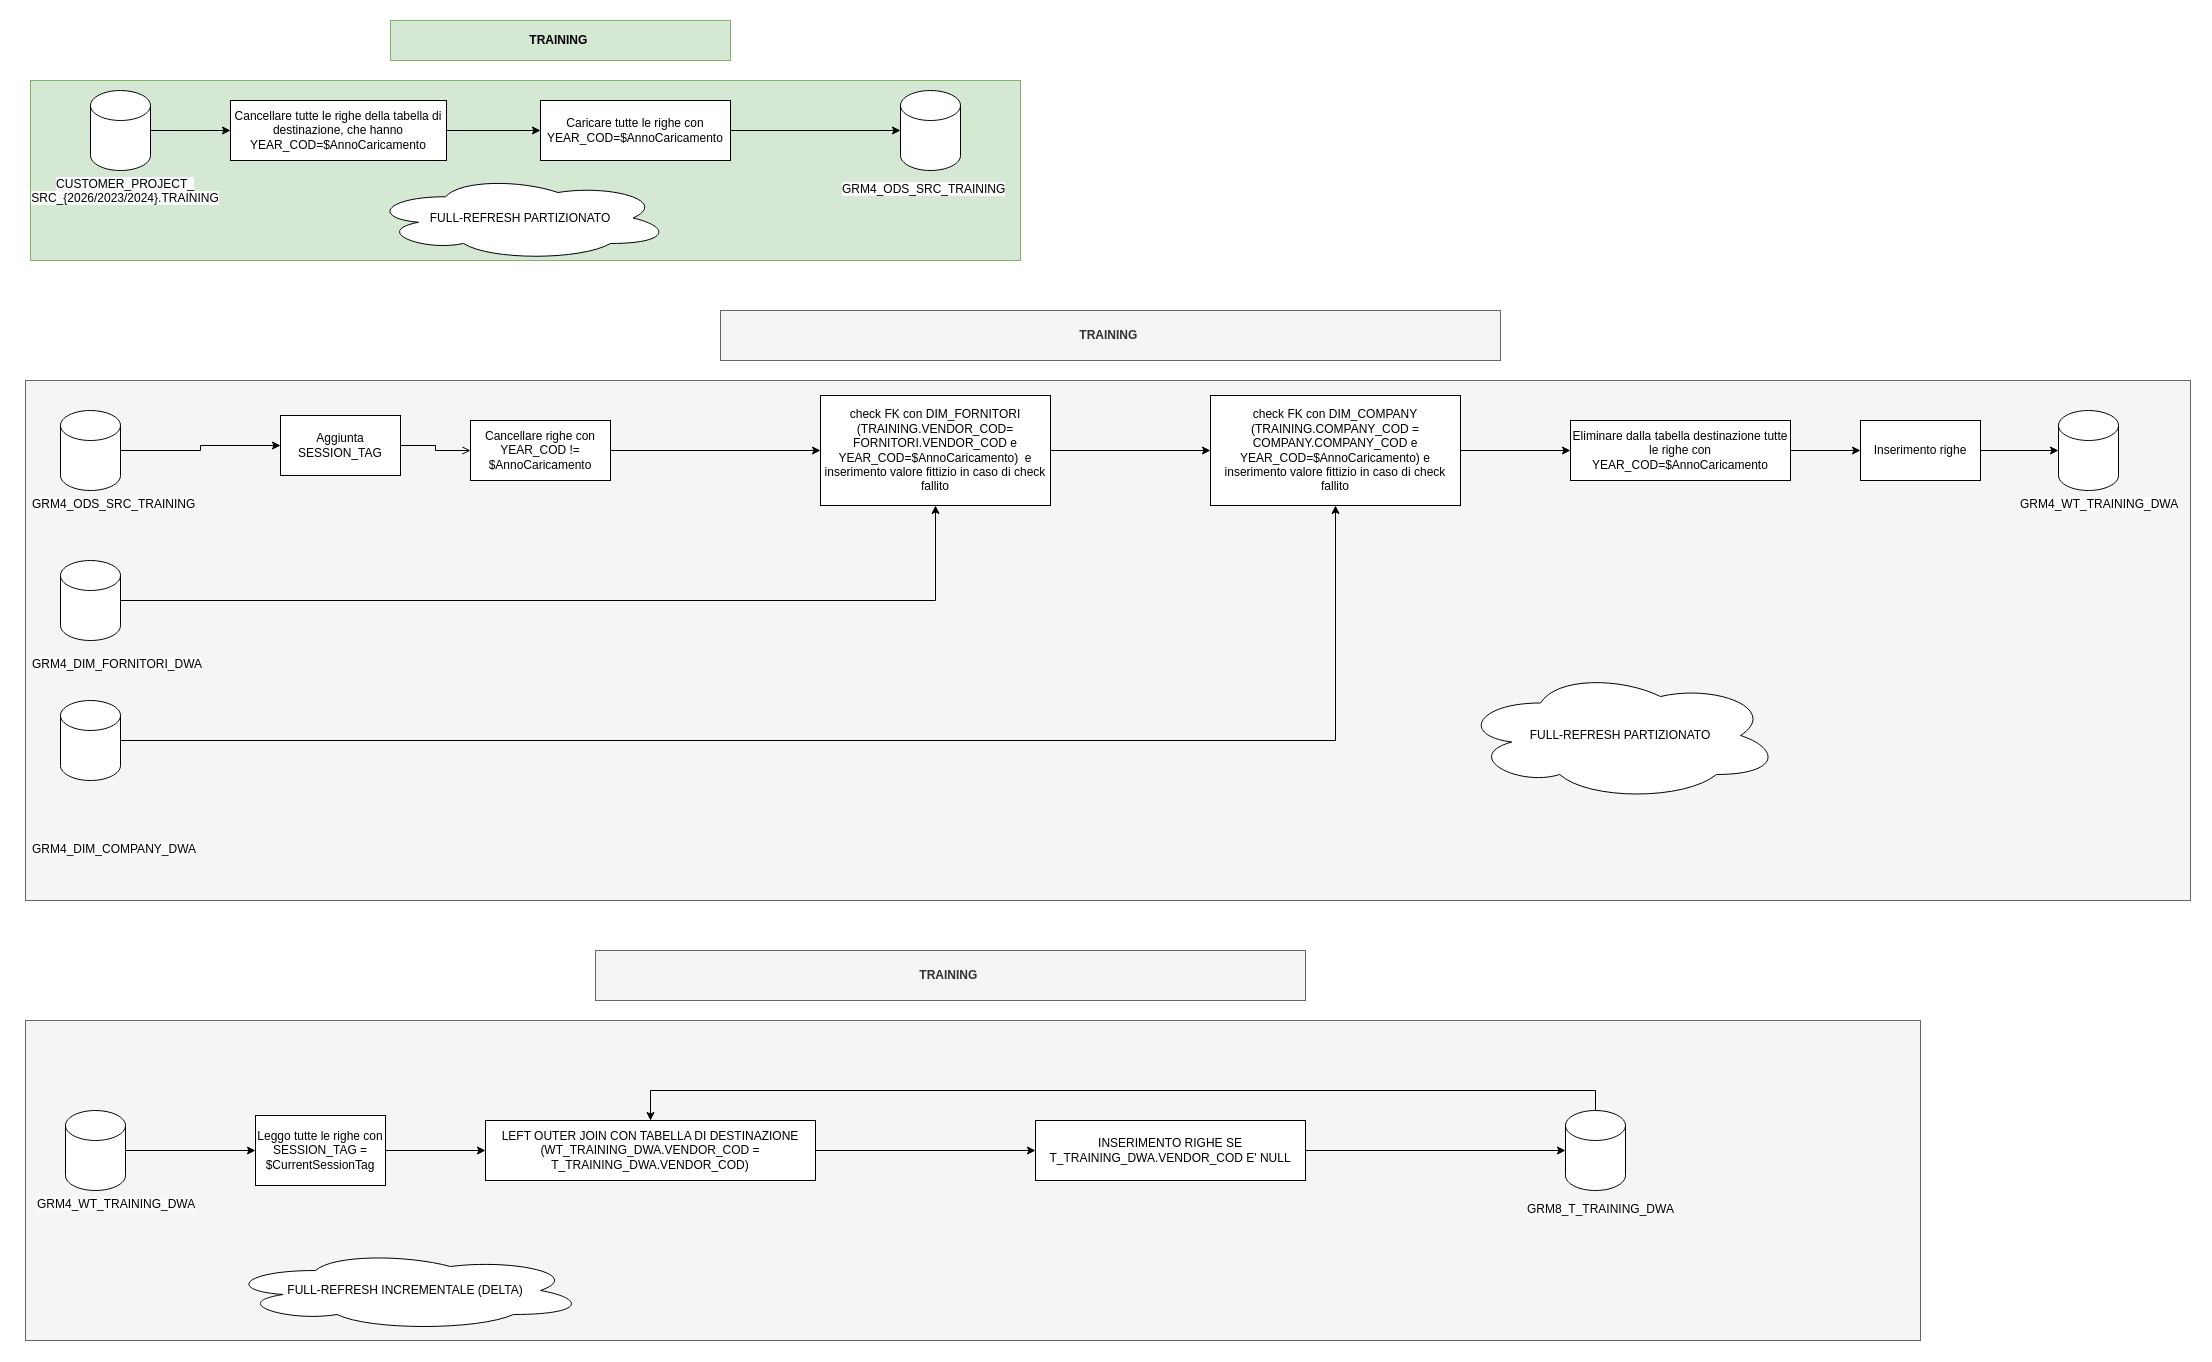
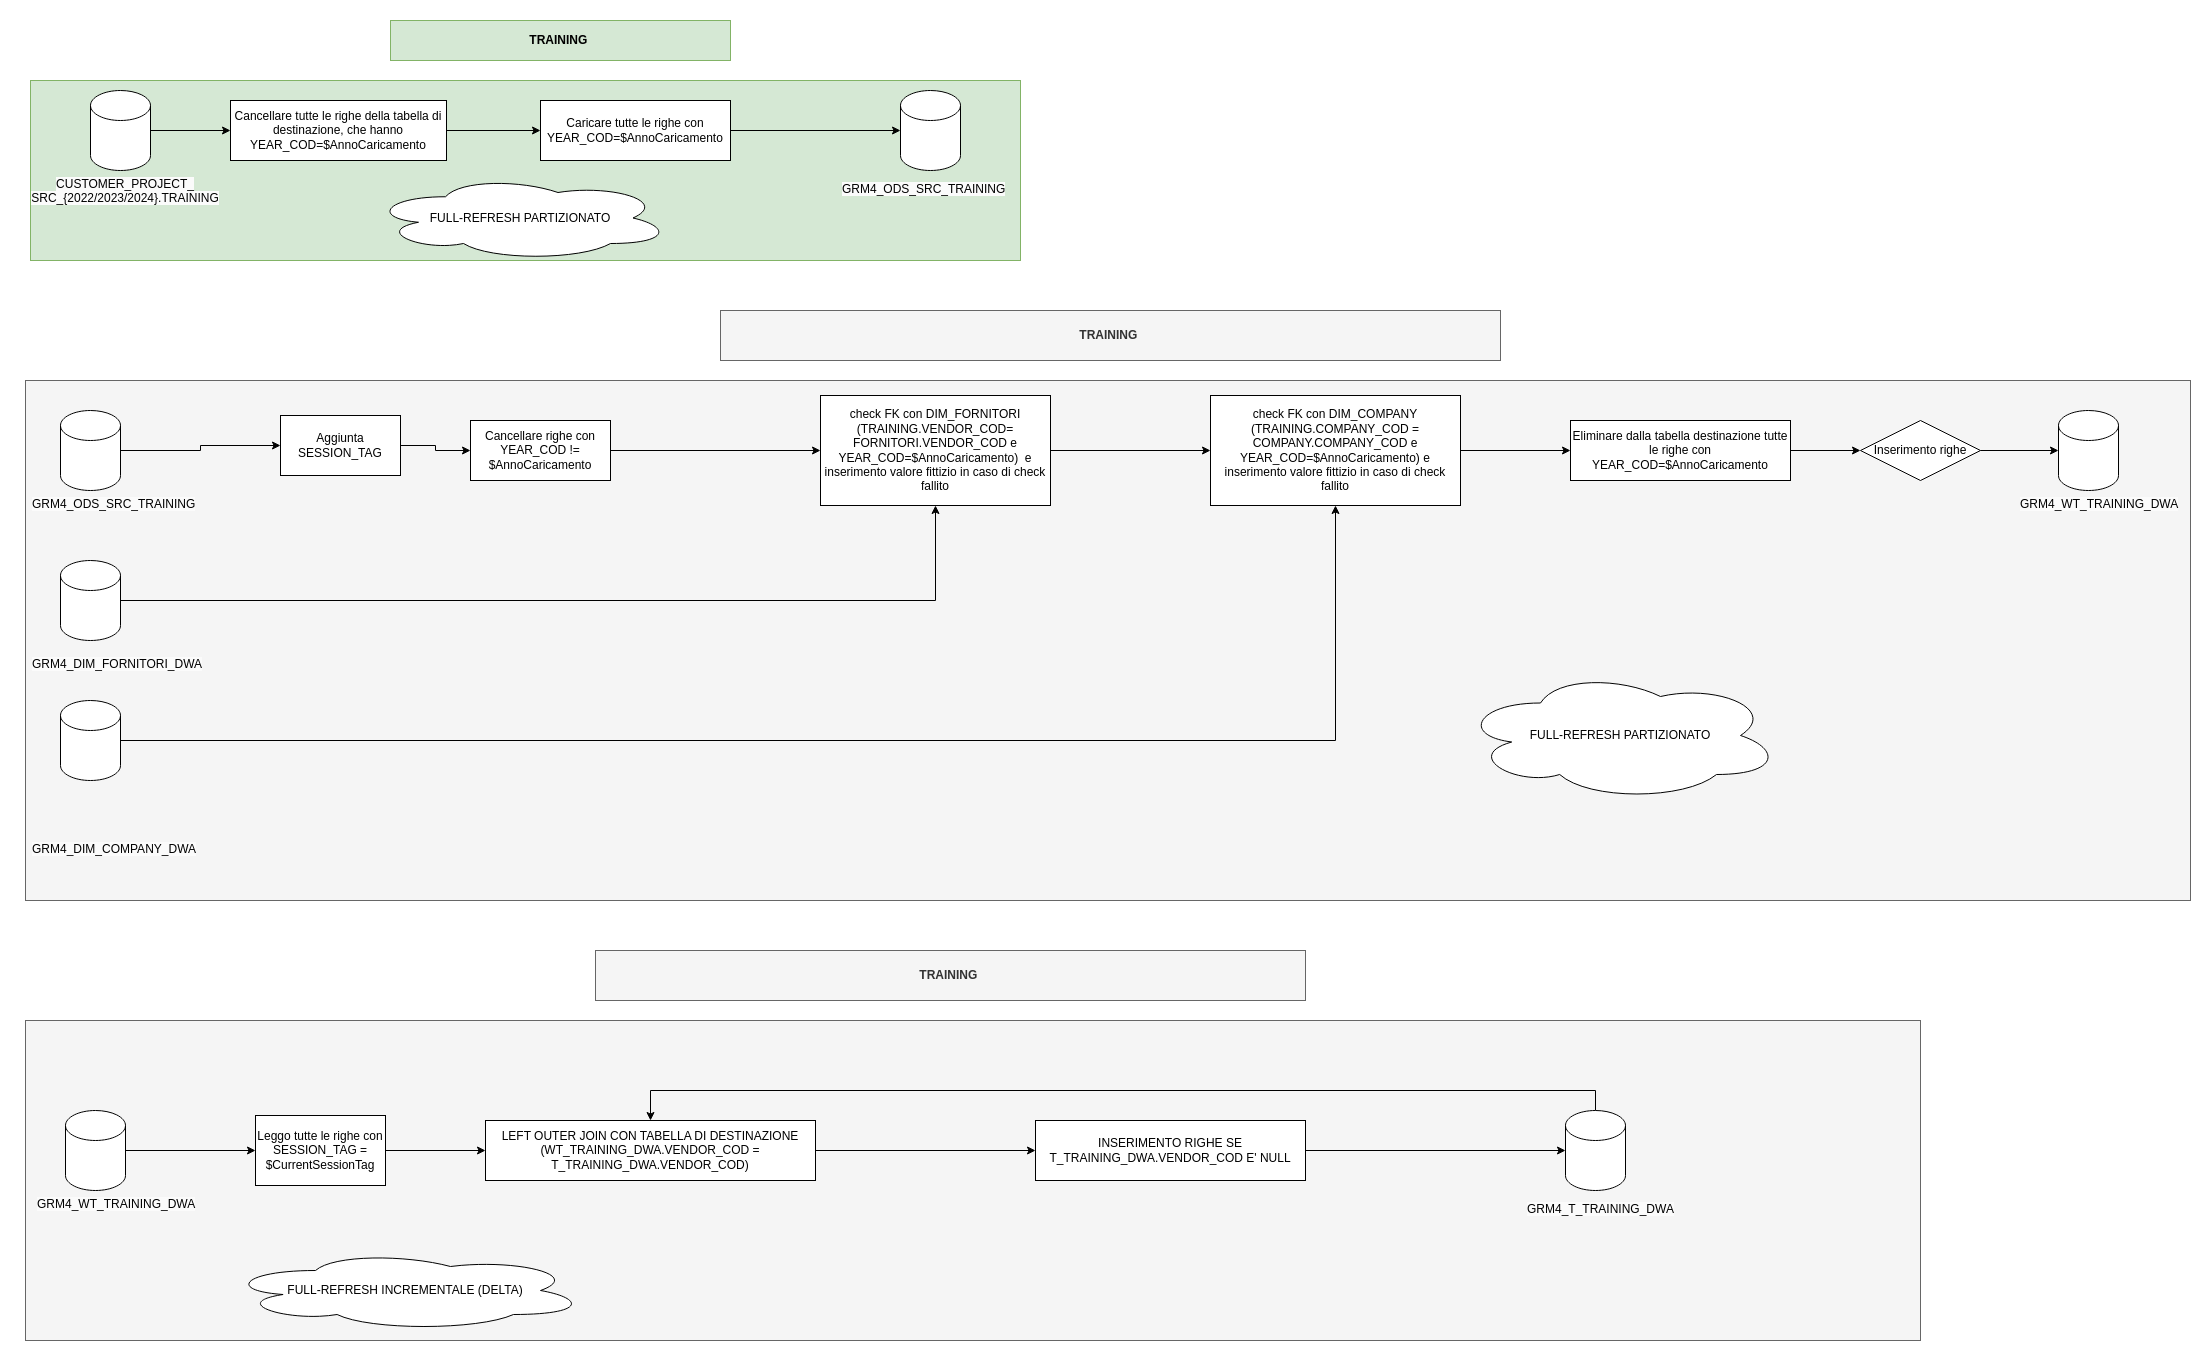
(126, 192) -> (126, 192)
(464, 451) -> (462, 451)
(1921, 451) -> (1921, 451)
(1591, 1210) -> (1591, 1210)
